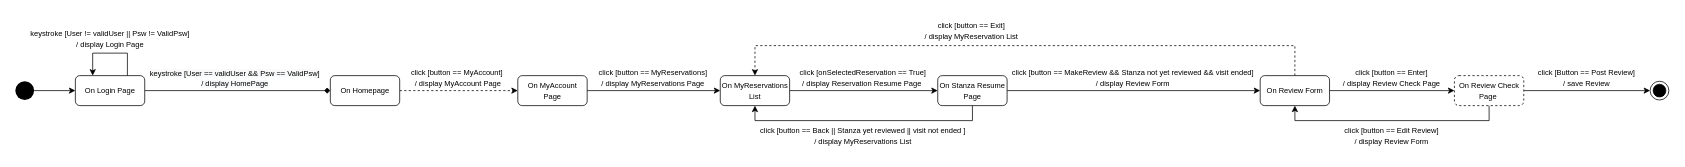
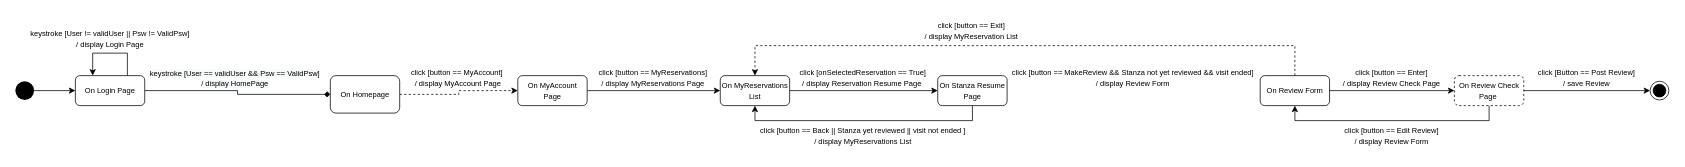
(365, 90) -> (365, 94)
(1131, 90) -> none
